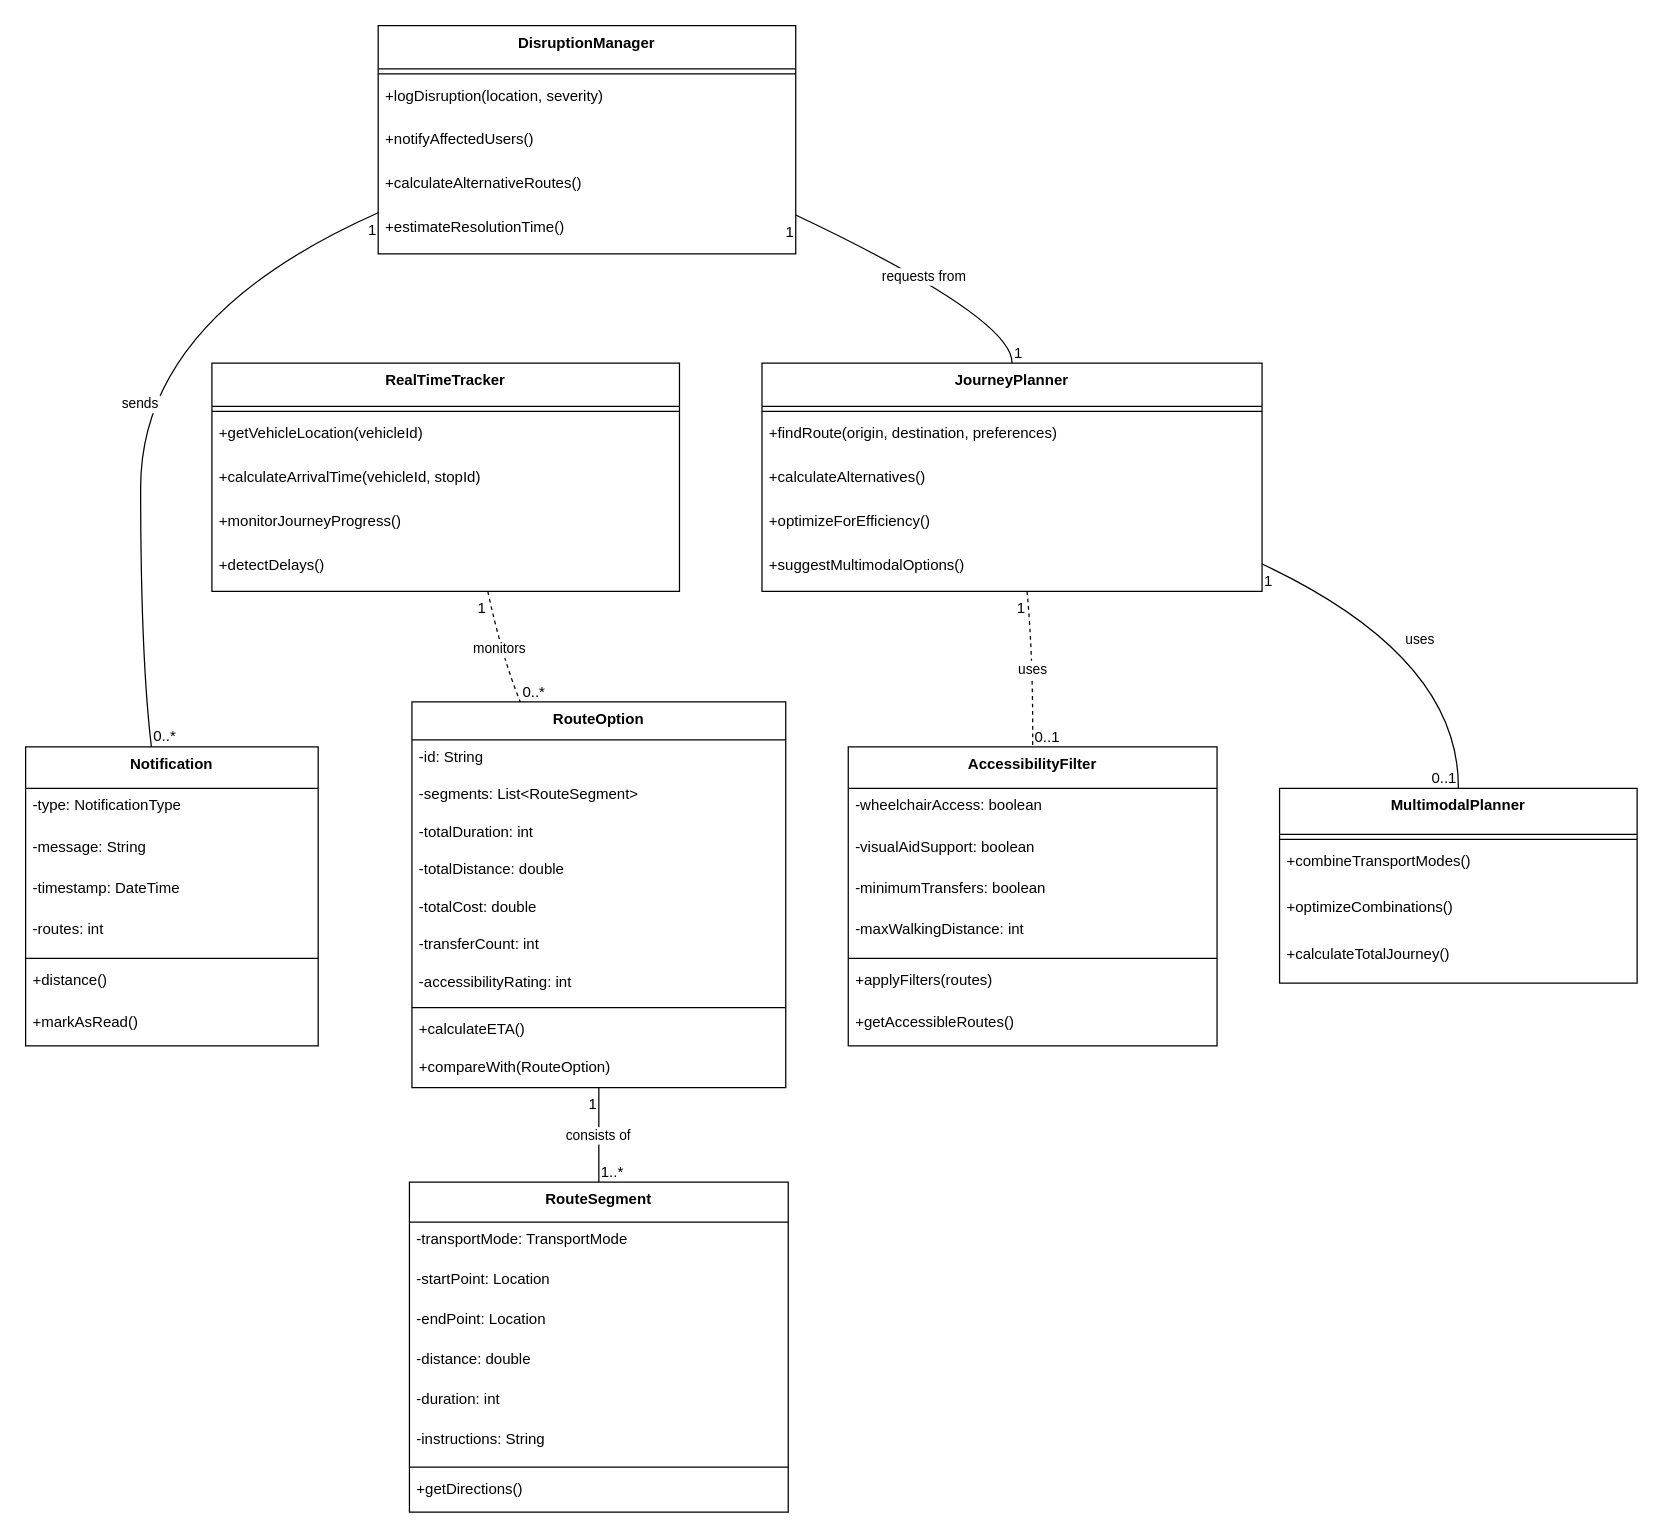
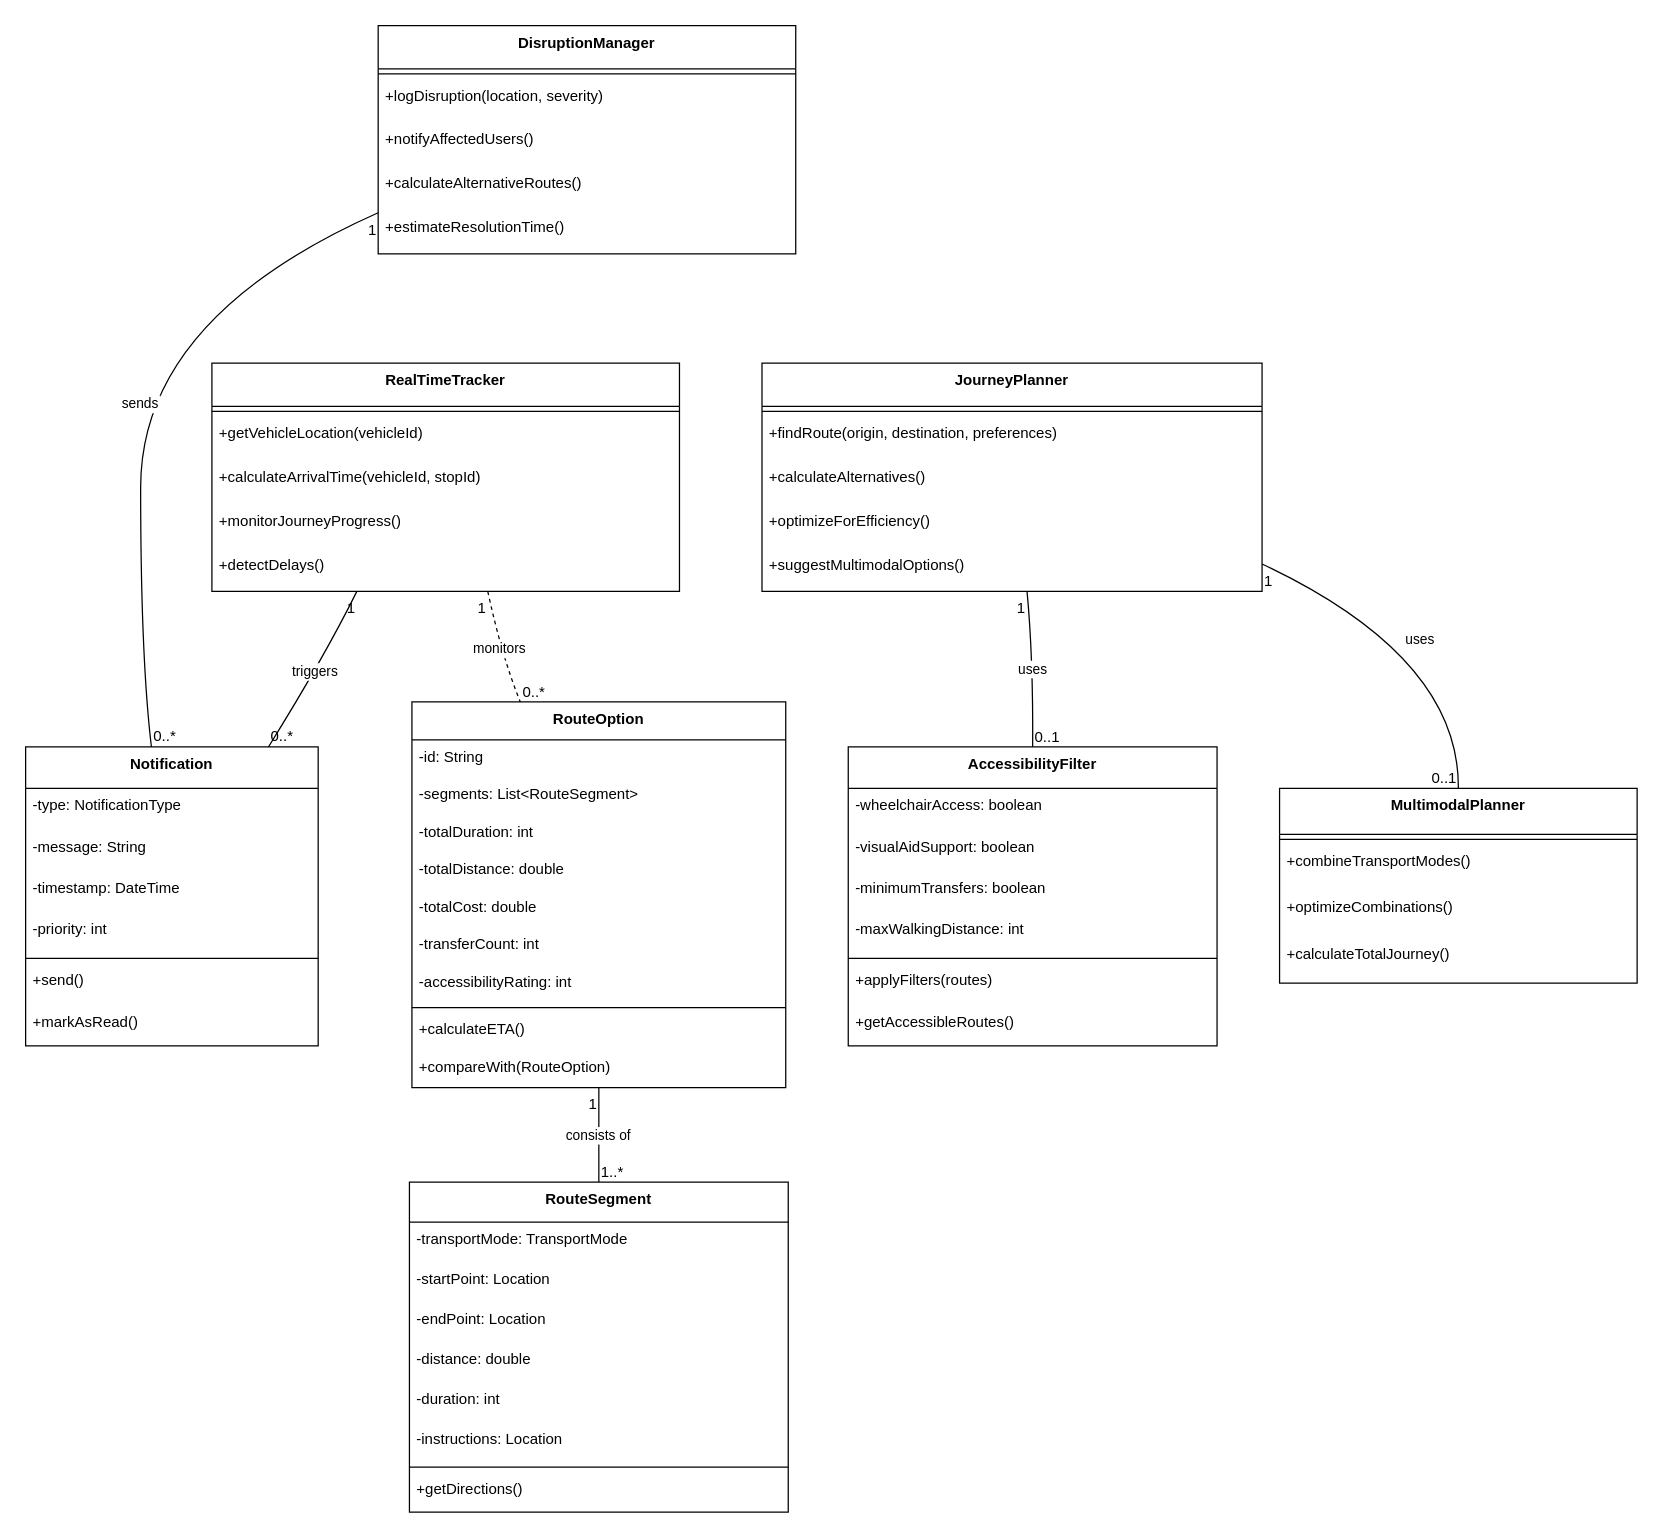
(913, 276) -> none
none -> (313, 672)
(1032, 712) -> (1032, 712)
(77, 929) -> (82, 929)
(77, 980) -> (62, 980)
(495, 1439) -> (503, 1439)
